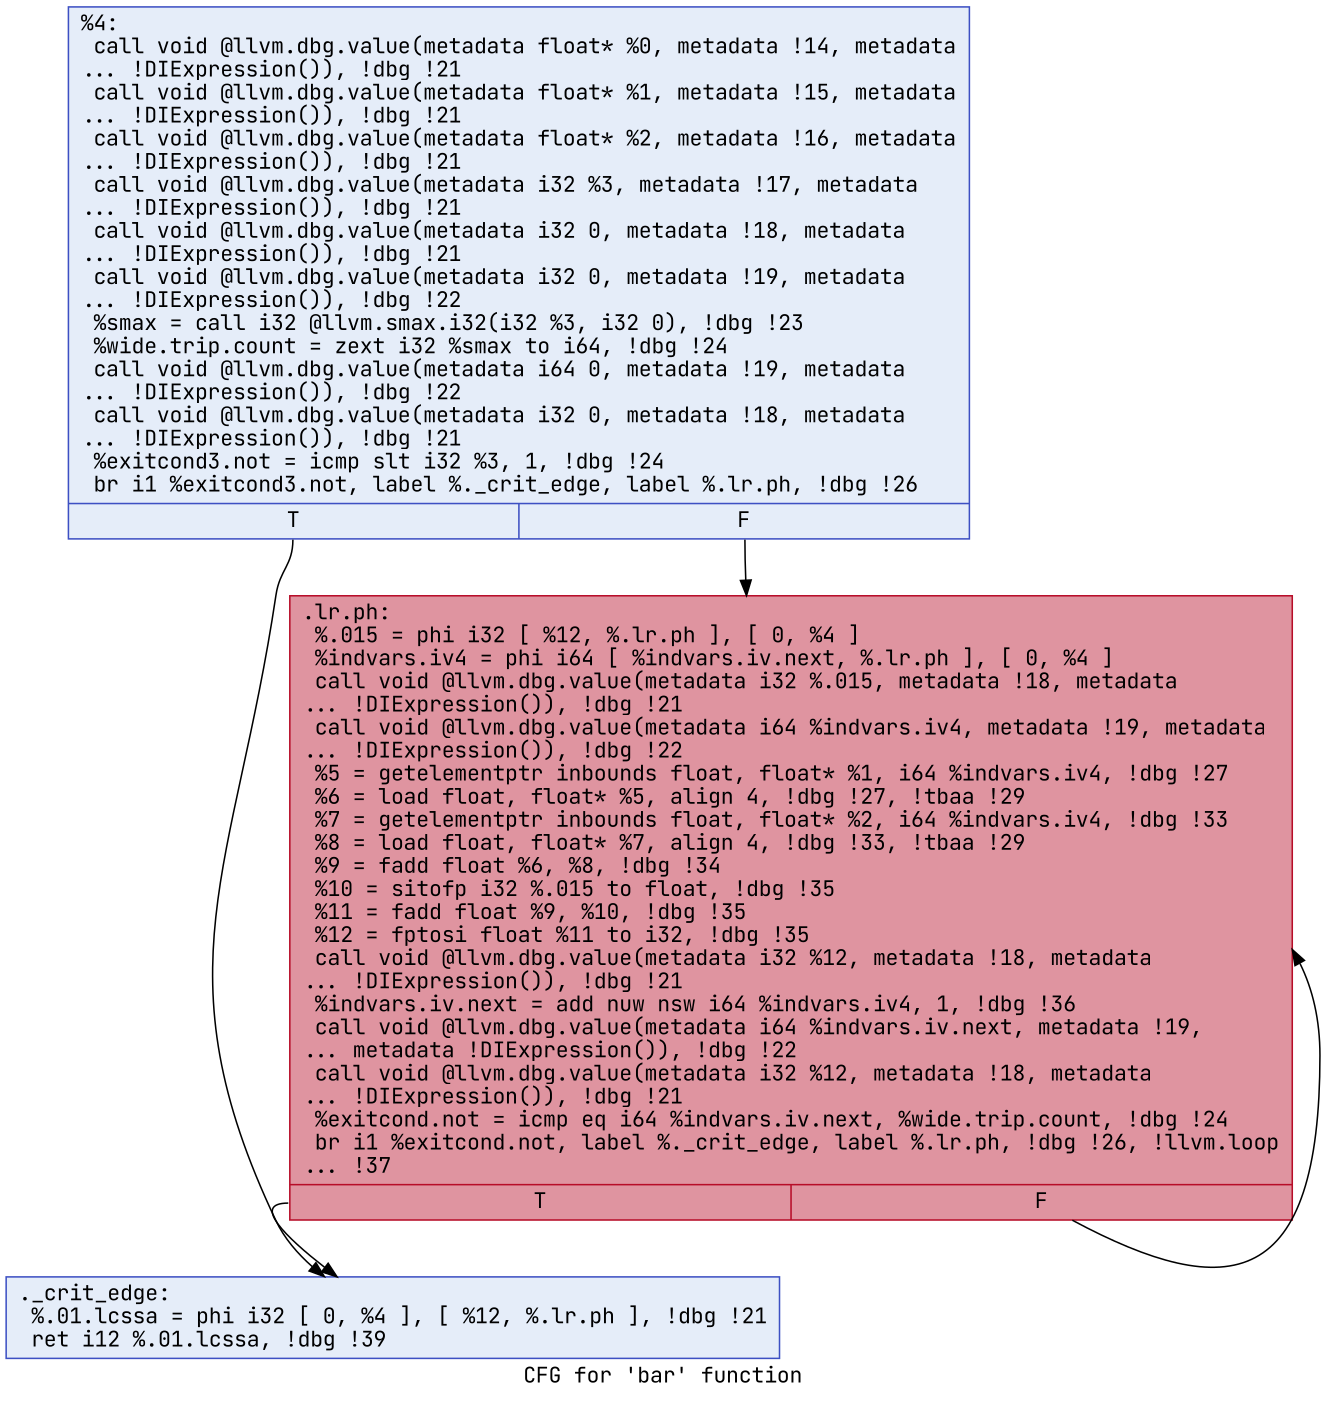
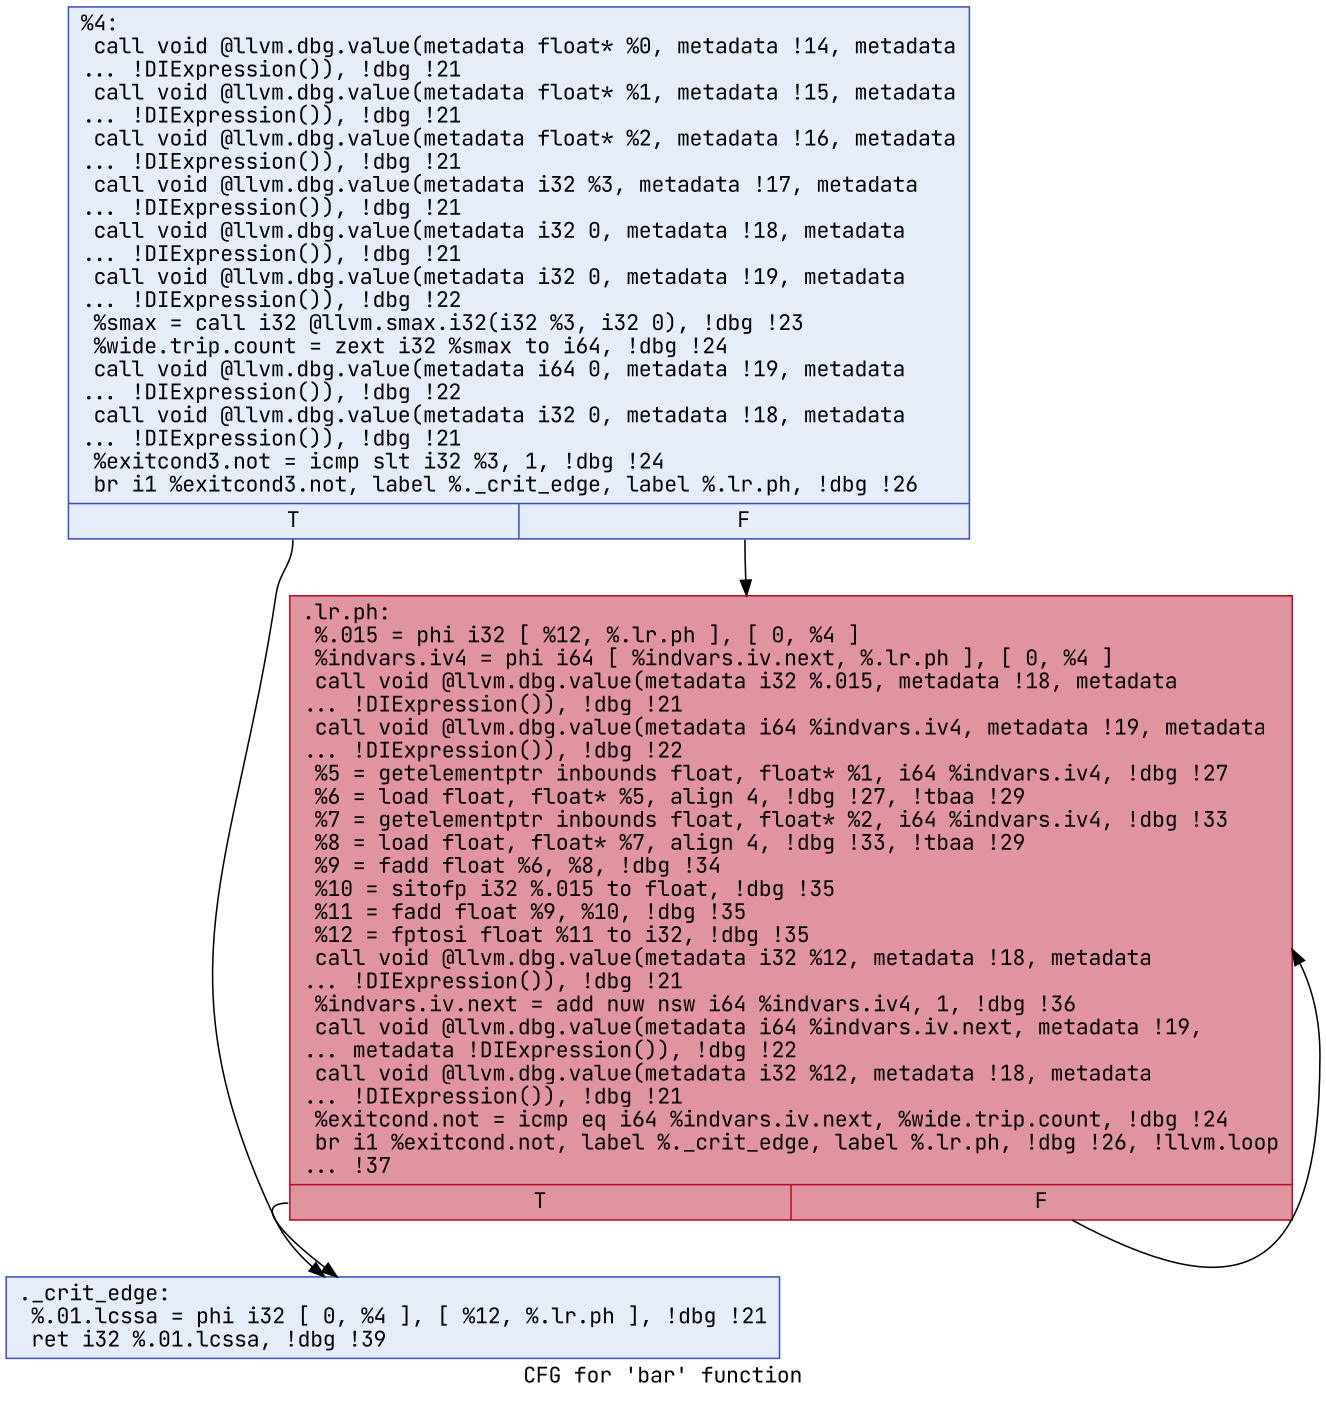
(203, 1340) -> (203, 1340)
